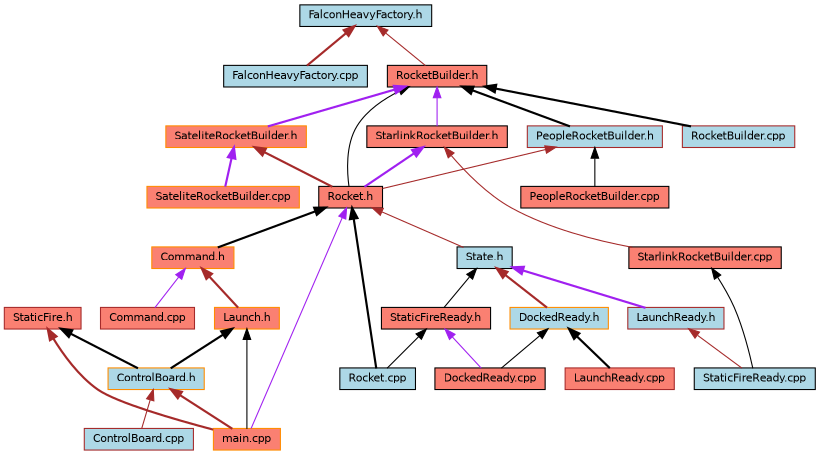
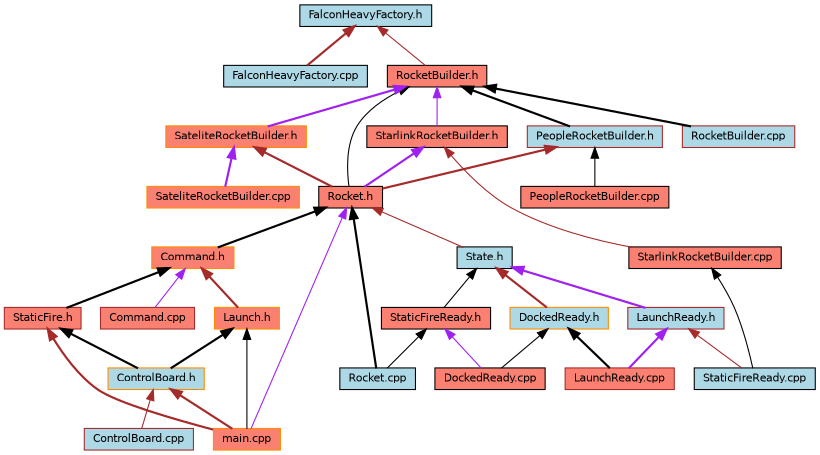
(472, 167) -> (472, 167)
none -> (113, 290)
none -> (644, 353)
